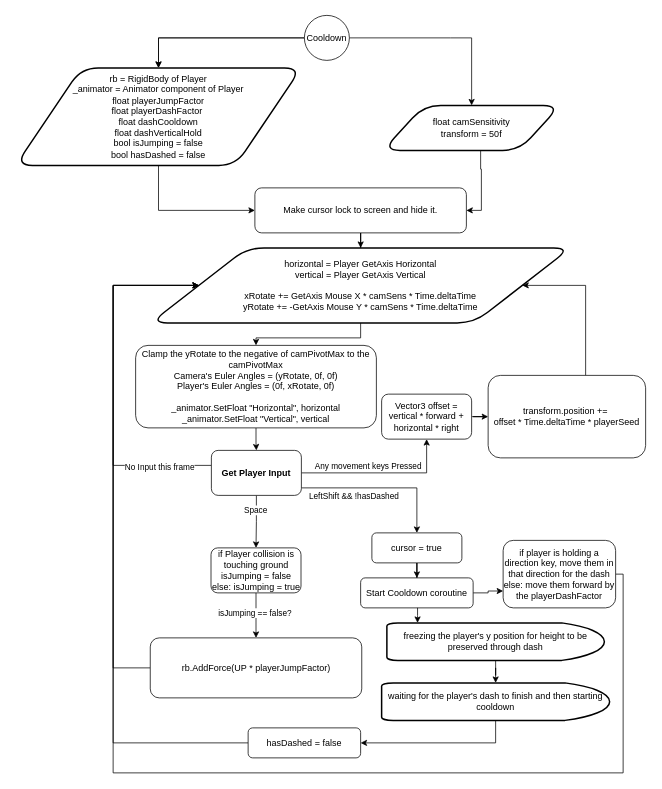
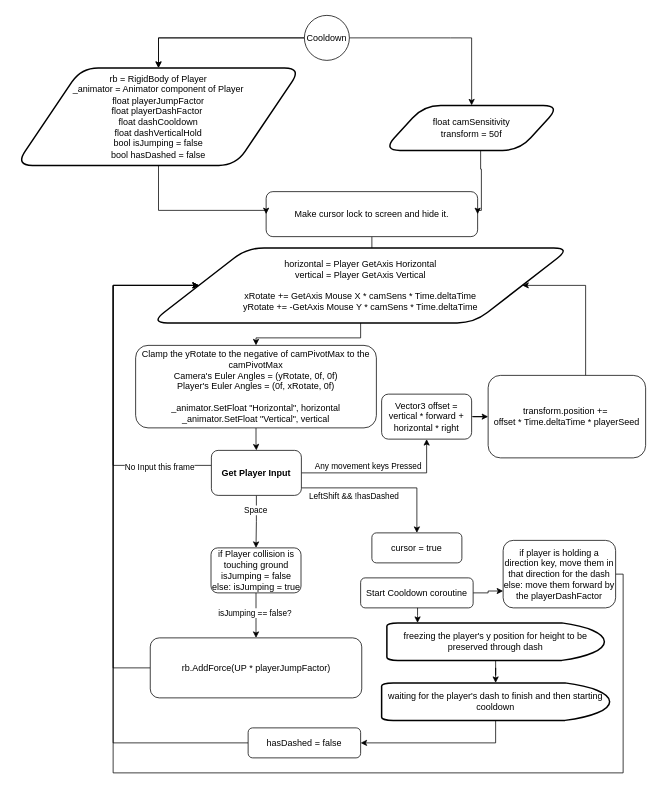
(360, 210) -> (372, 214)
(417, 573) -> none
